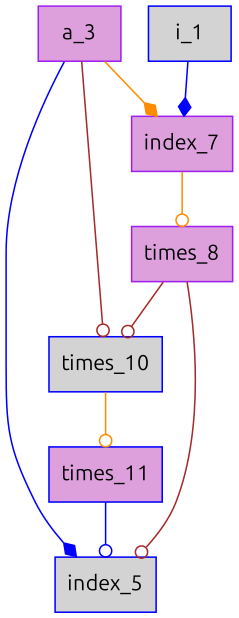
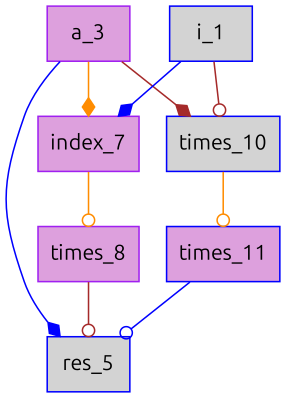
(92, 193) -> (145, 80)
(147, 304) -> (216, 83)
(106, 585) -> (89, 364)
